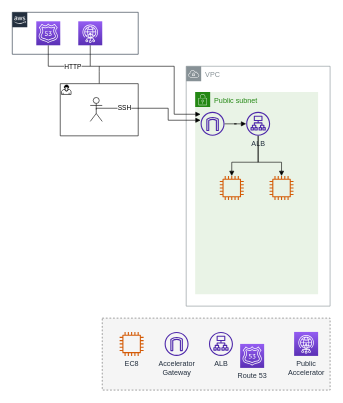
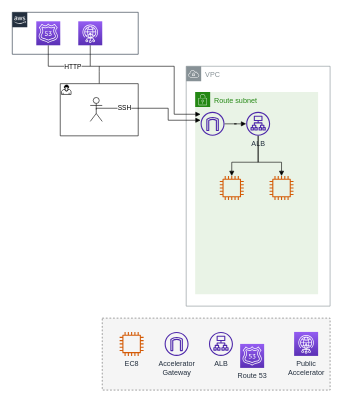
(238, 101) -> (238, 101)
